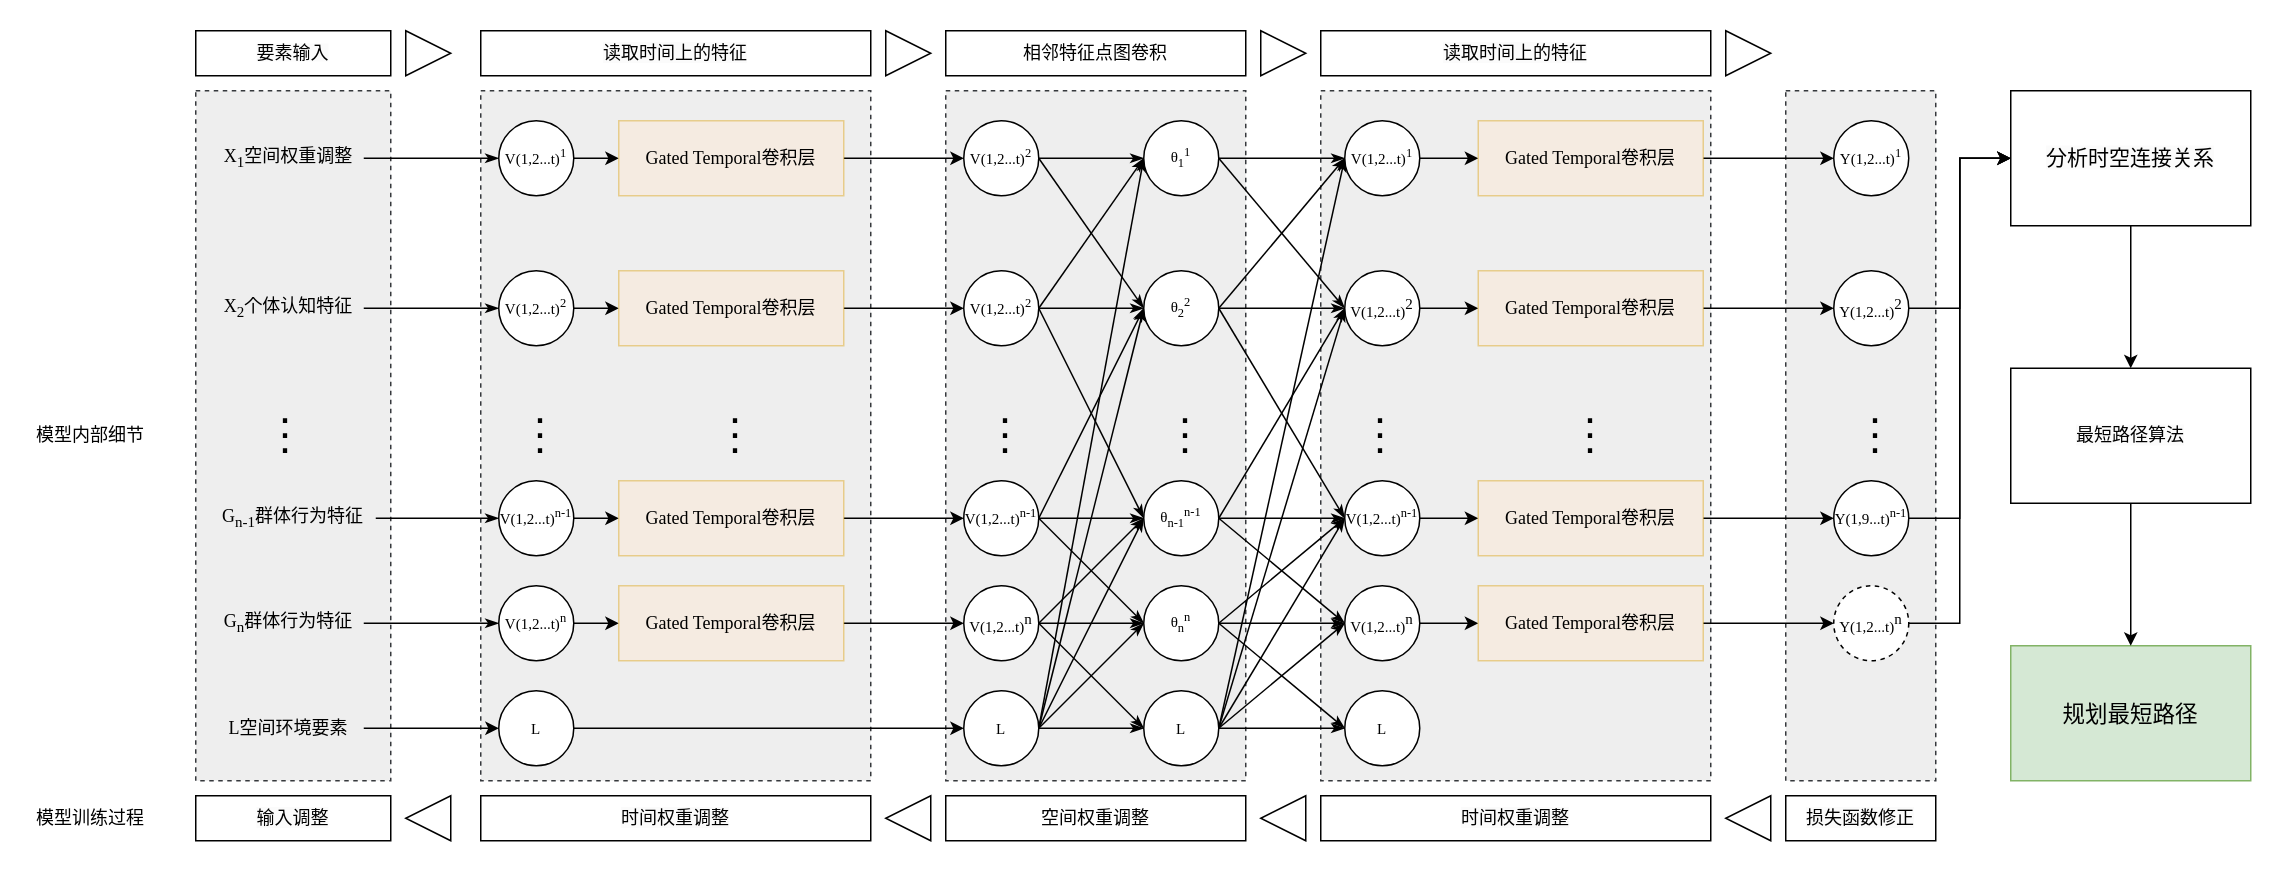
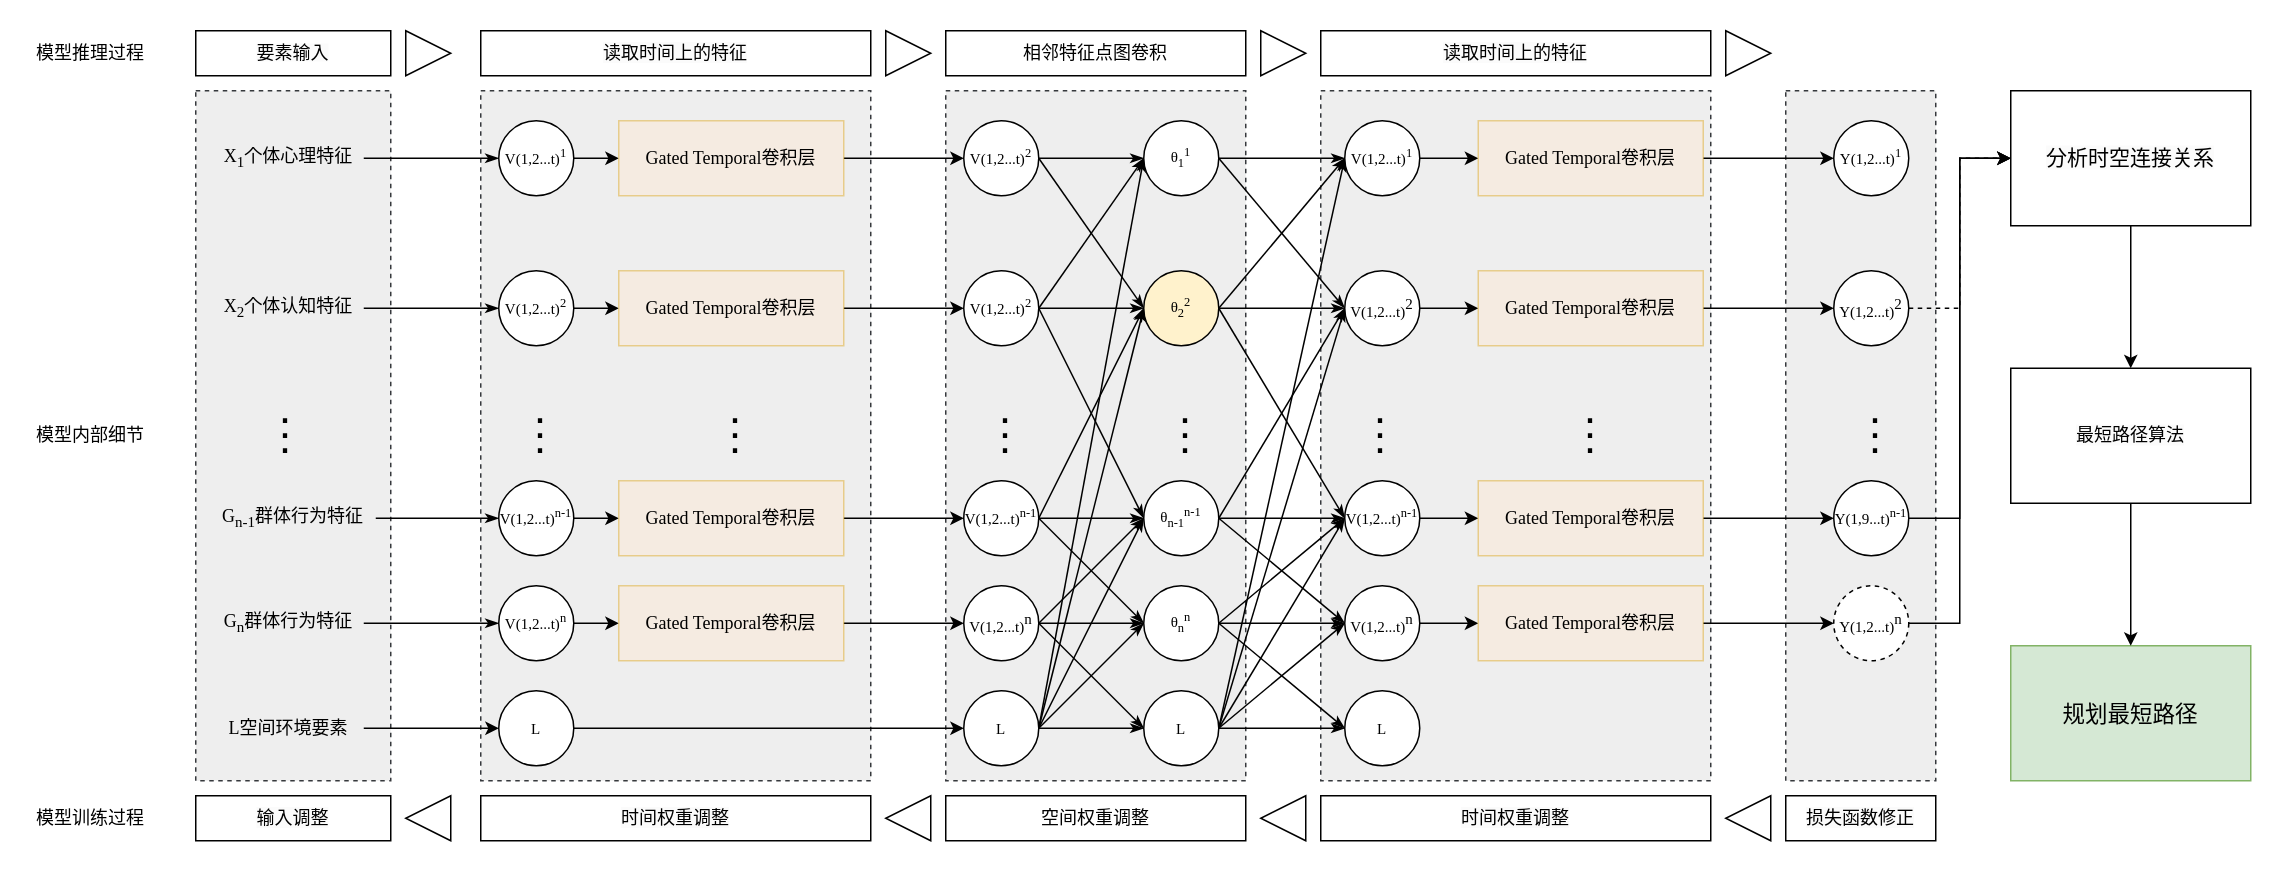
none -> (91, 53)
(289, 158) -> (289, 158)
(1181, 308) -> (1181, 308)
(1933, 308) -> (1933, 308)
